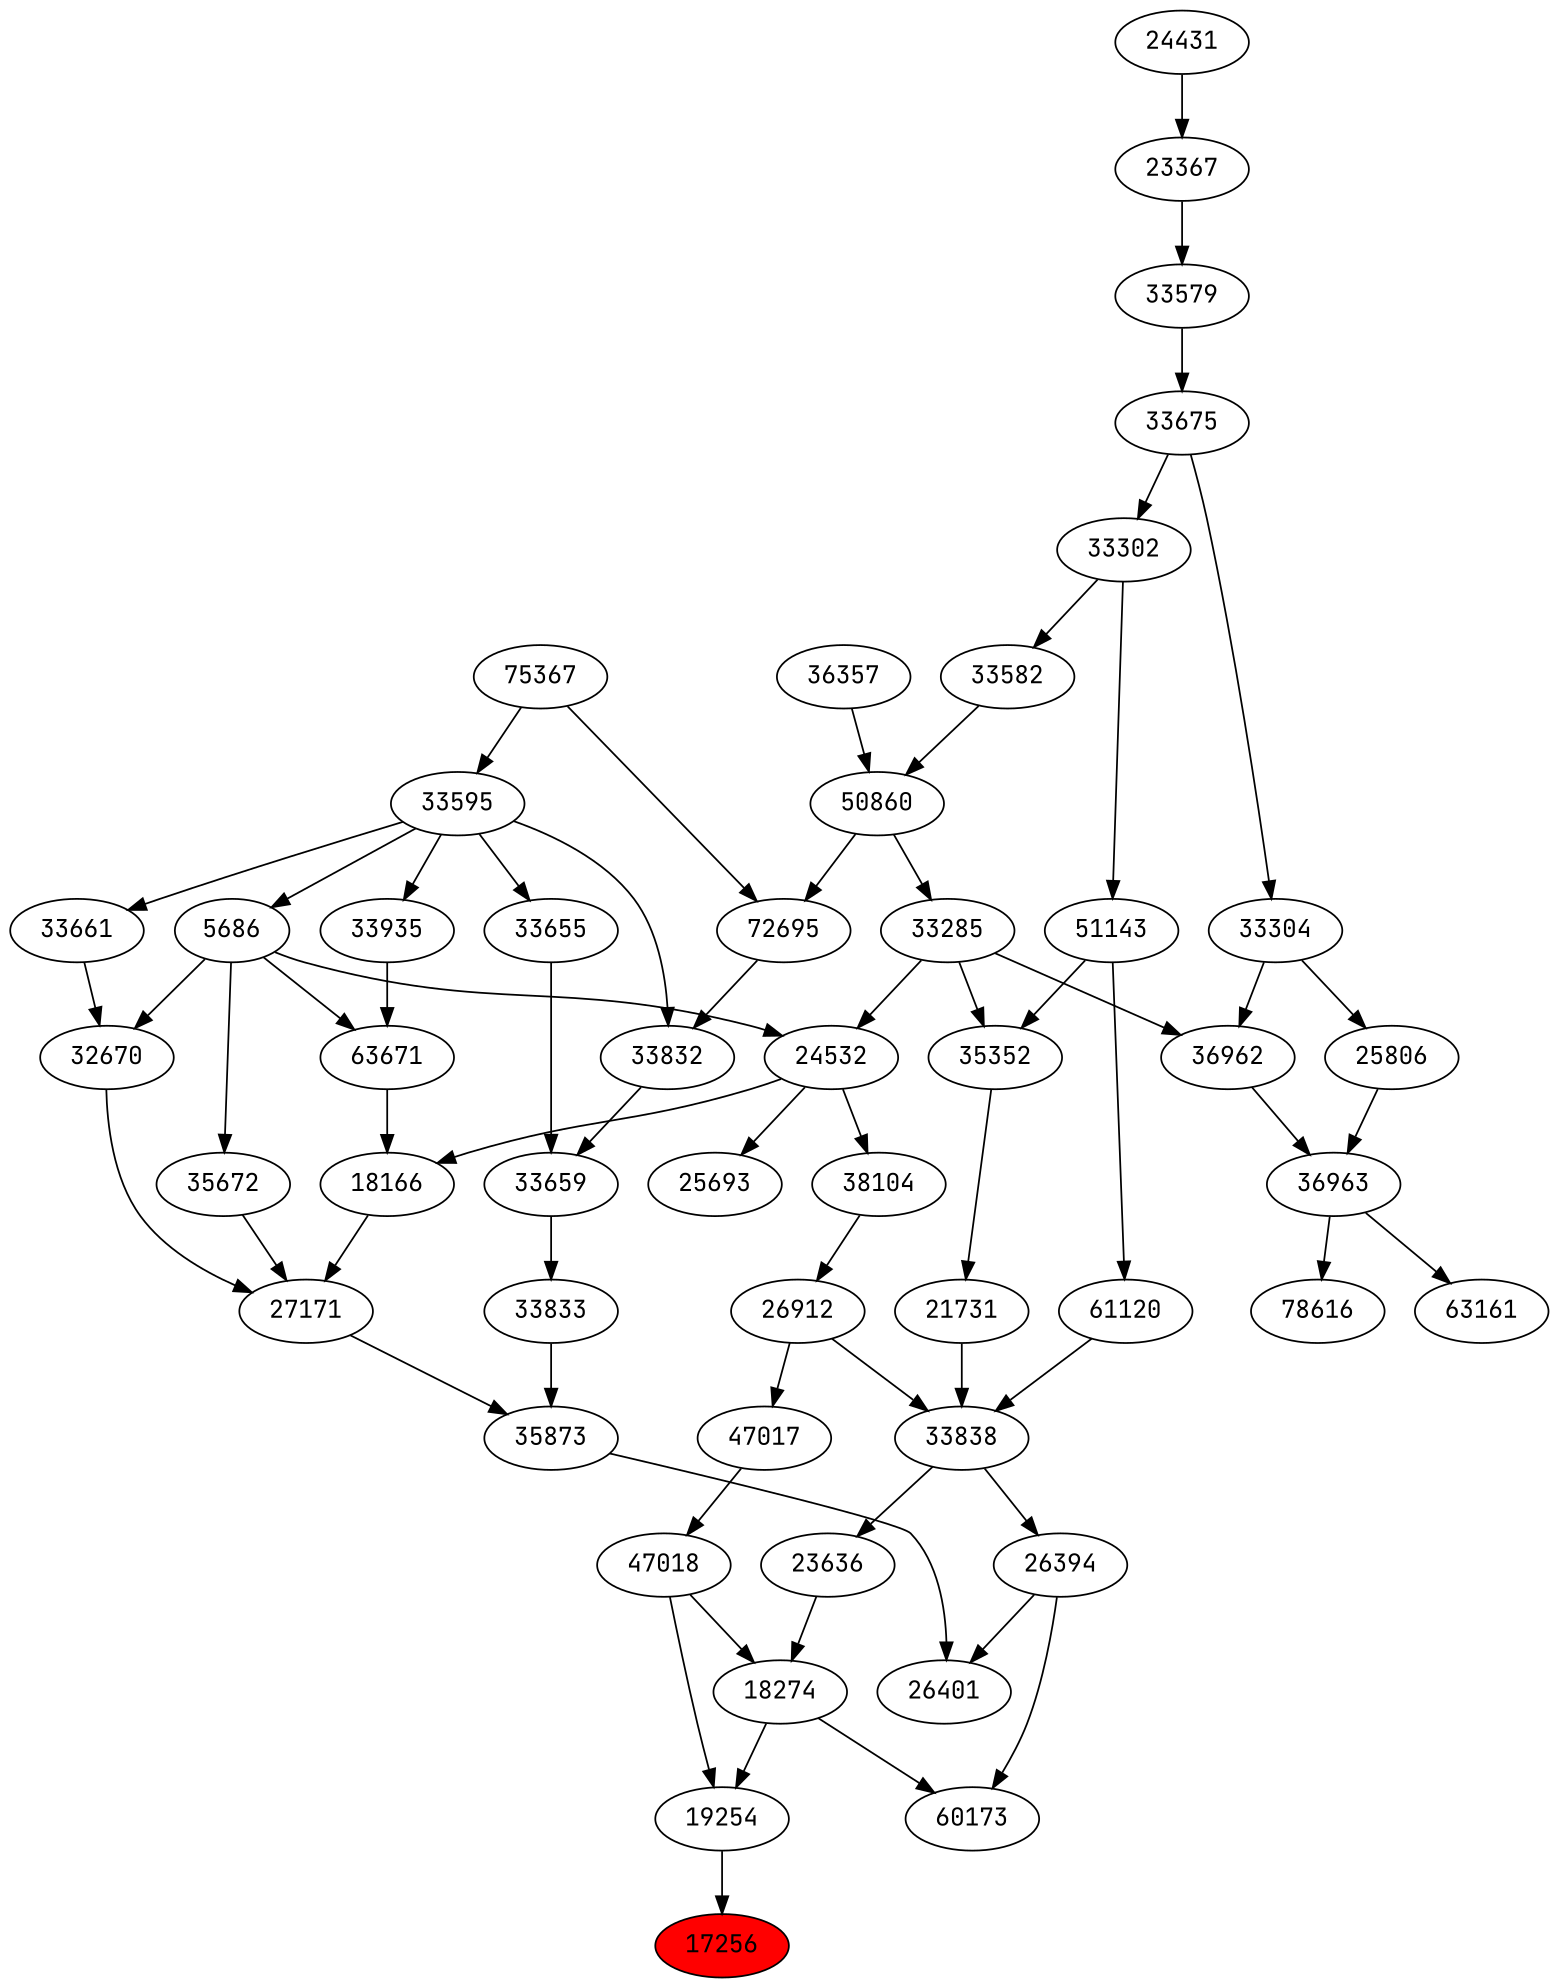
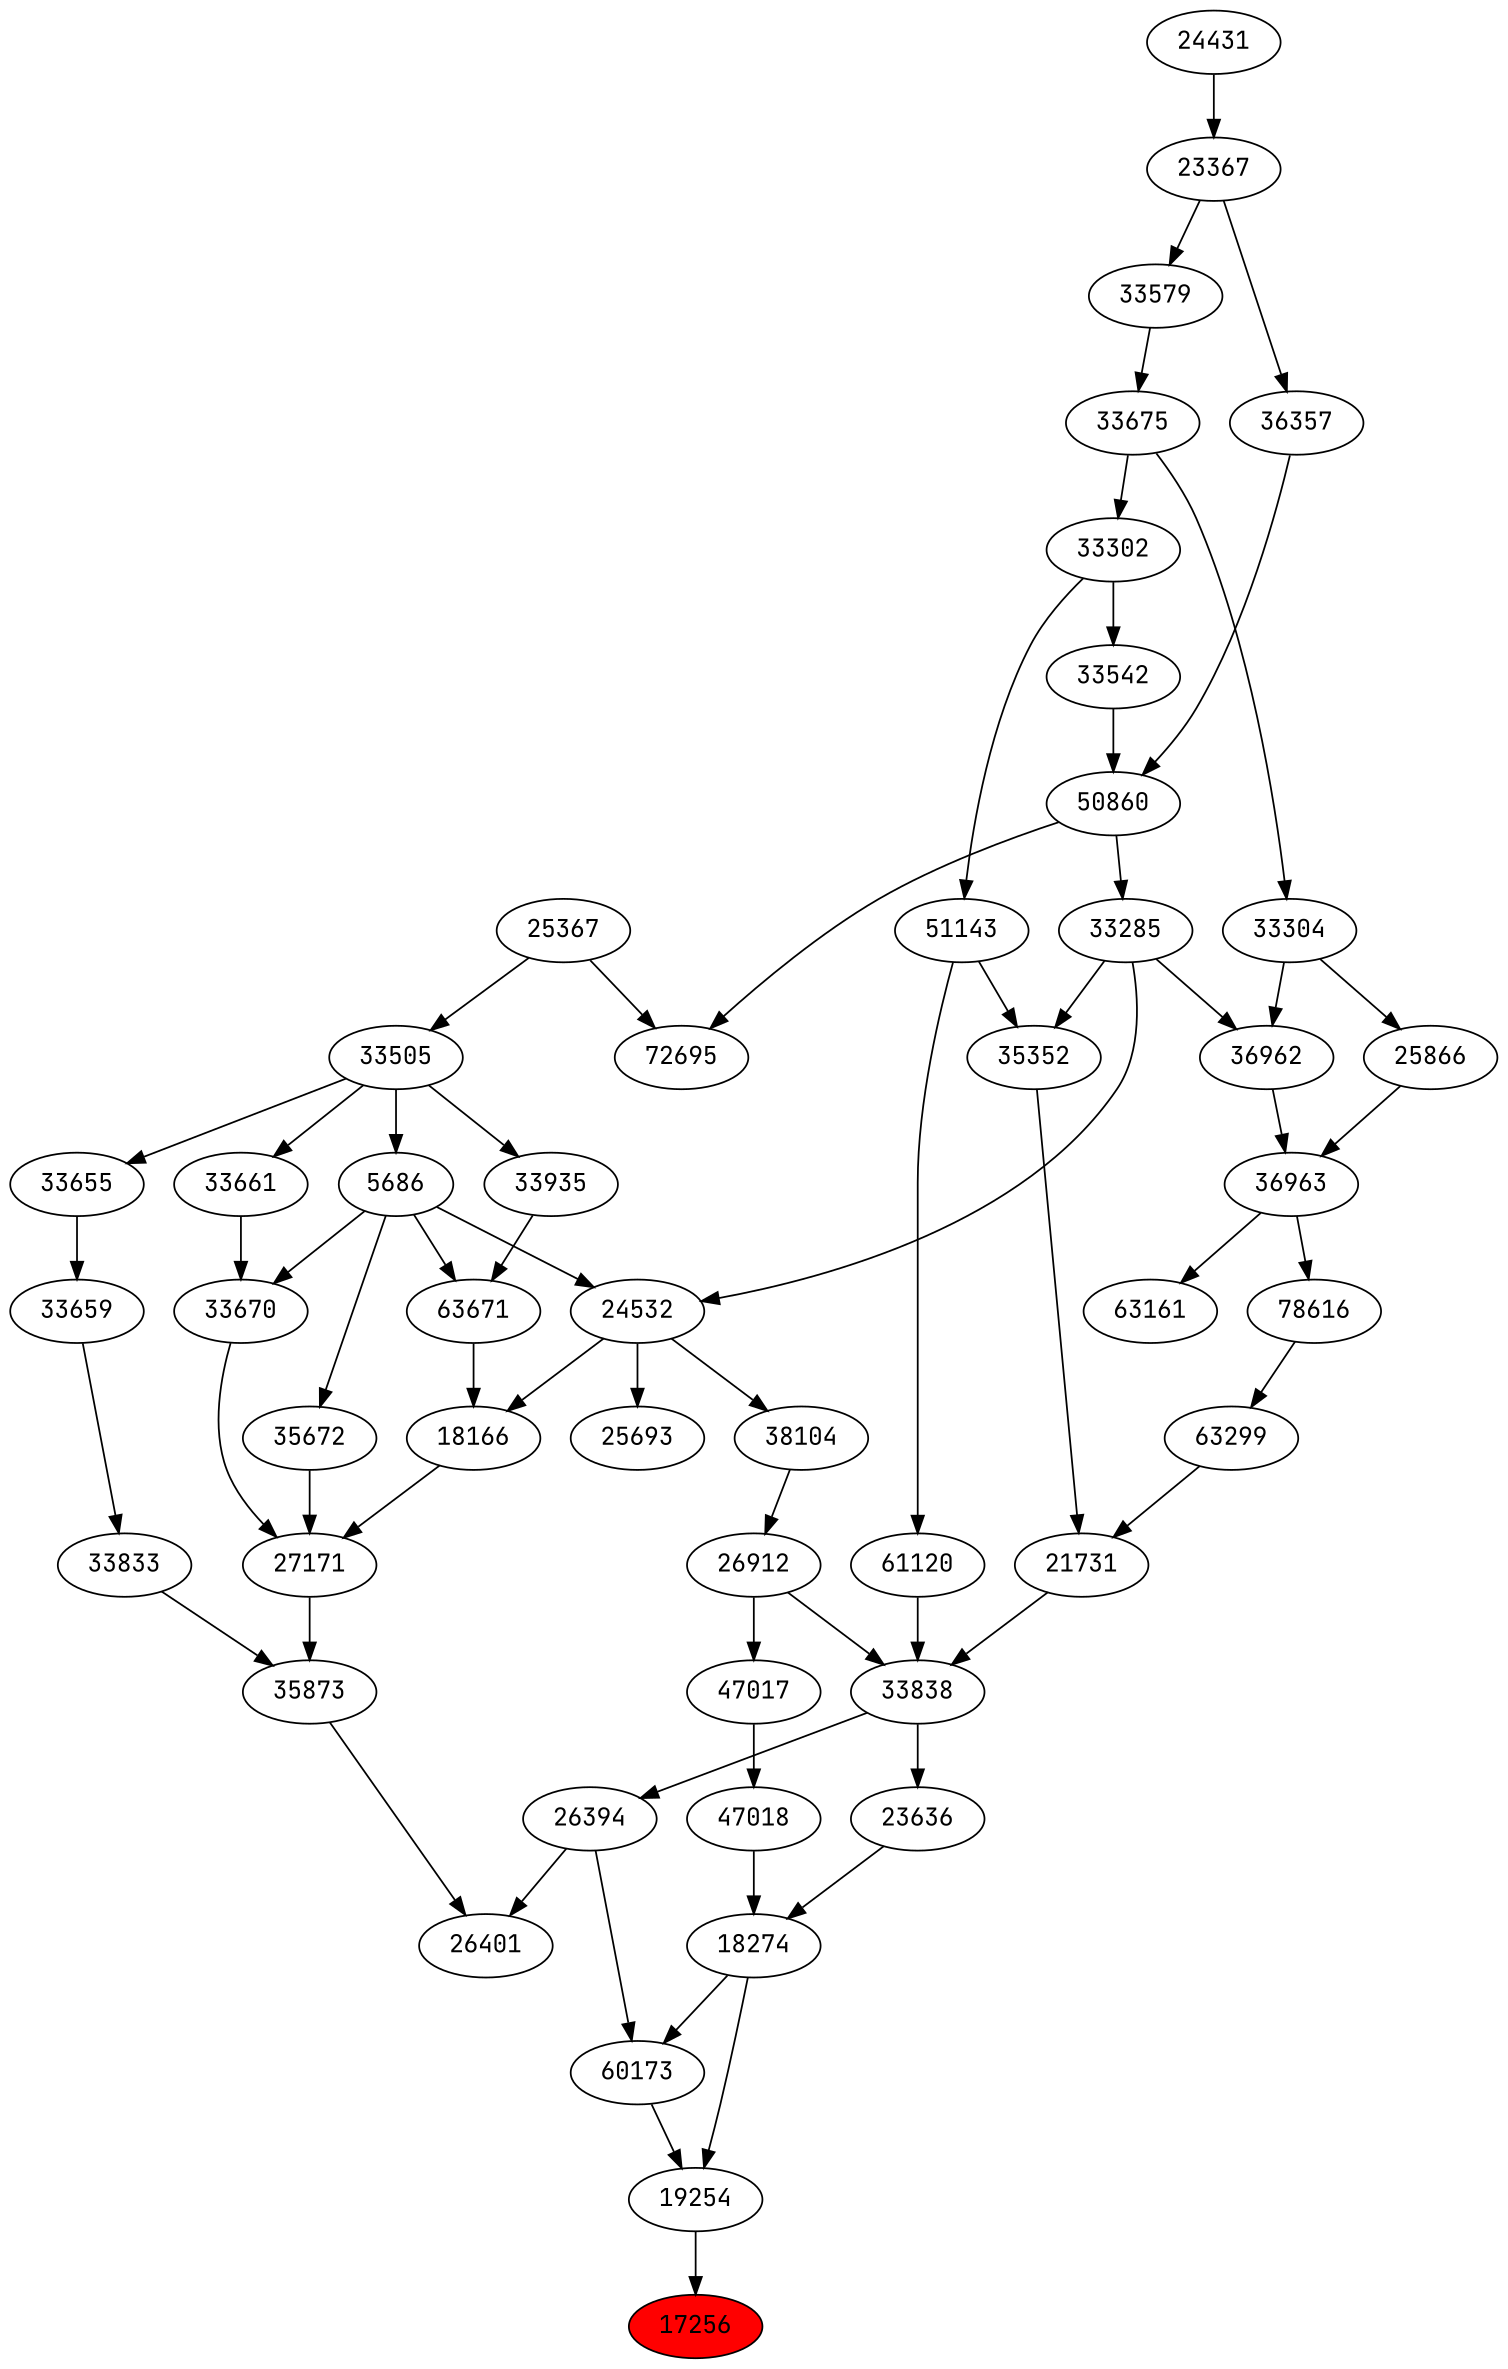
none -> (1252, 287)
(541, 677) -> (563, 931)
(1008, 677) -> (1113, 677)
(458, 804) -> (396, 1058)
(107, 1058) -> (241, 1311)
(667, 1058) -> none
(1392, 1058) -> (1431, 1058)
none -> (1231, 1438)
(688, 1684) -> (663, 2128)
